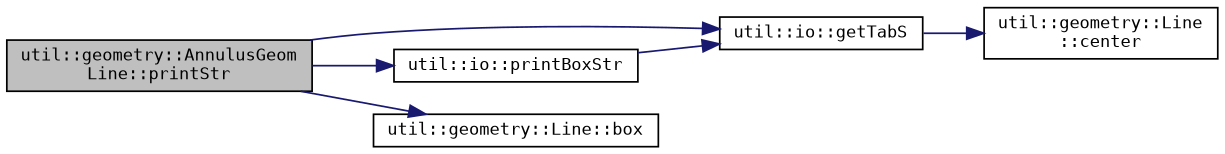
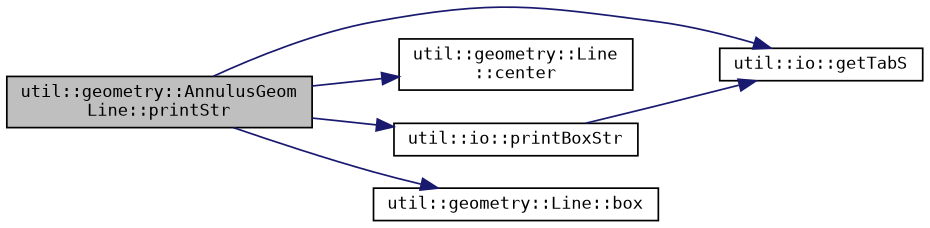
(945, 33) -> (347, 82)
